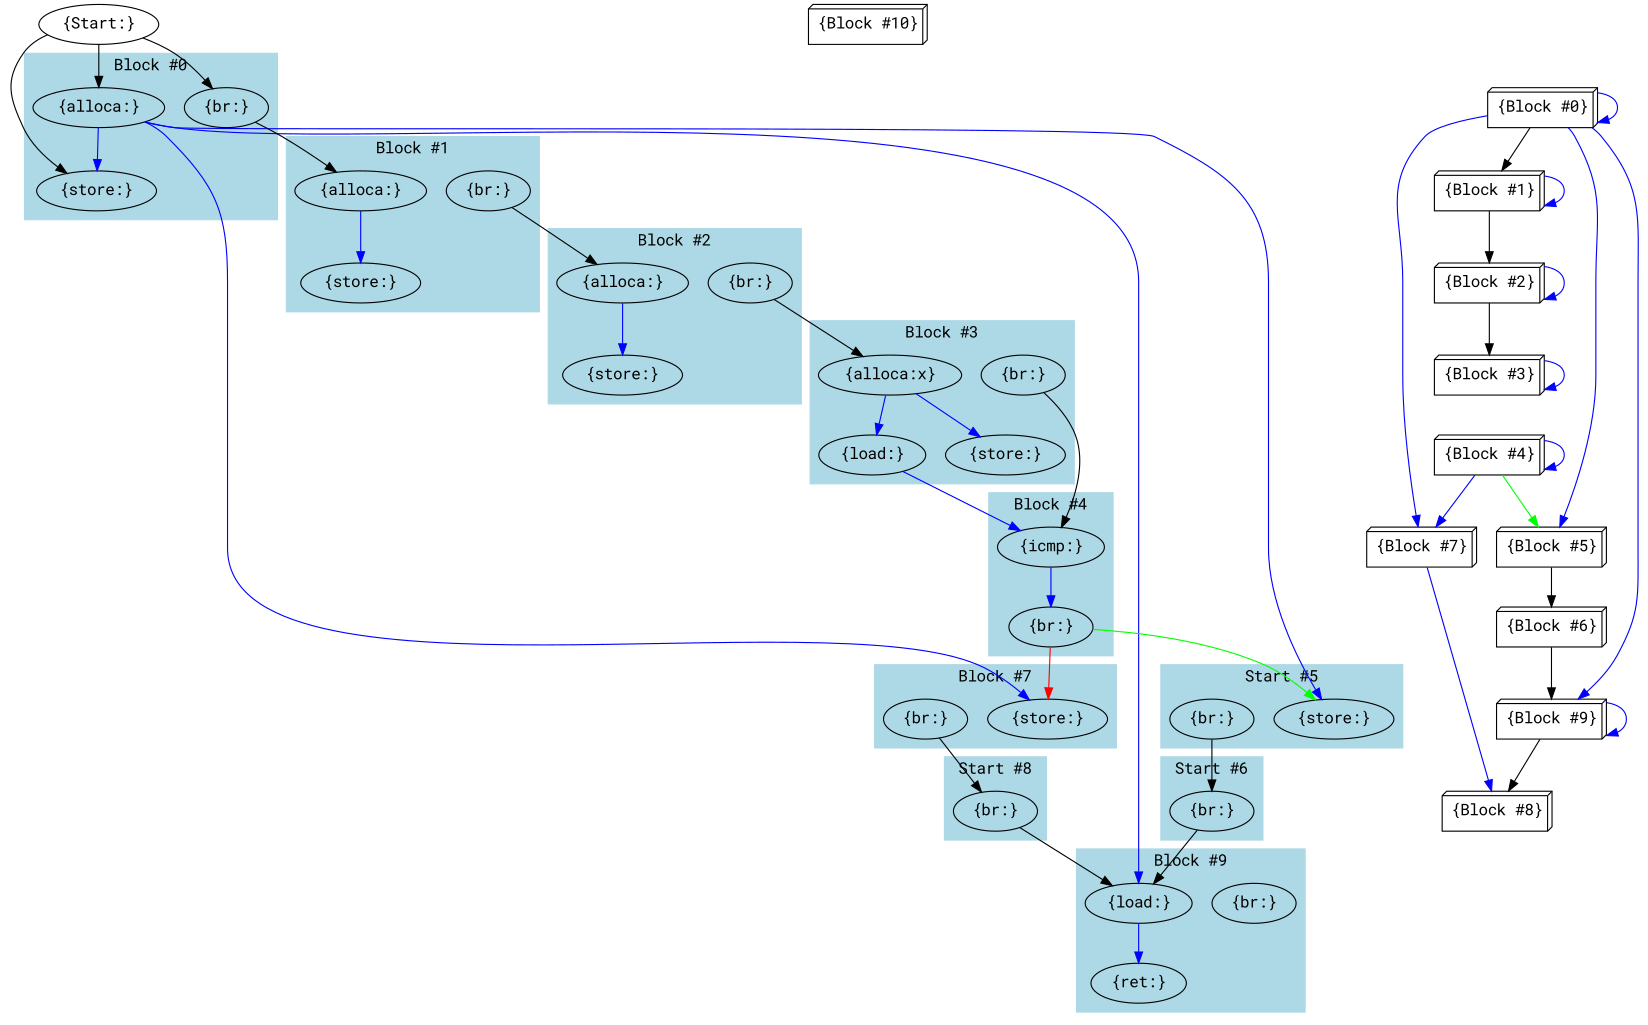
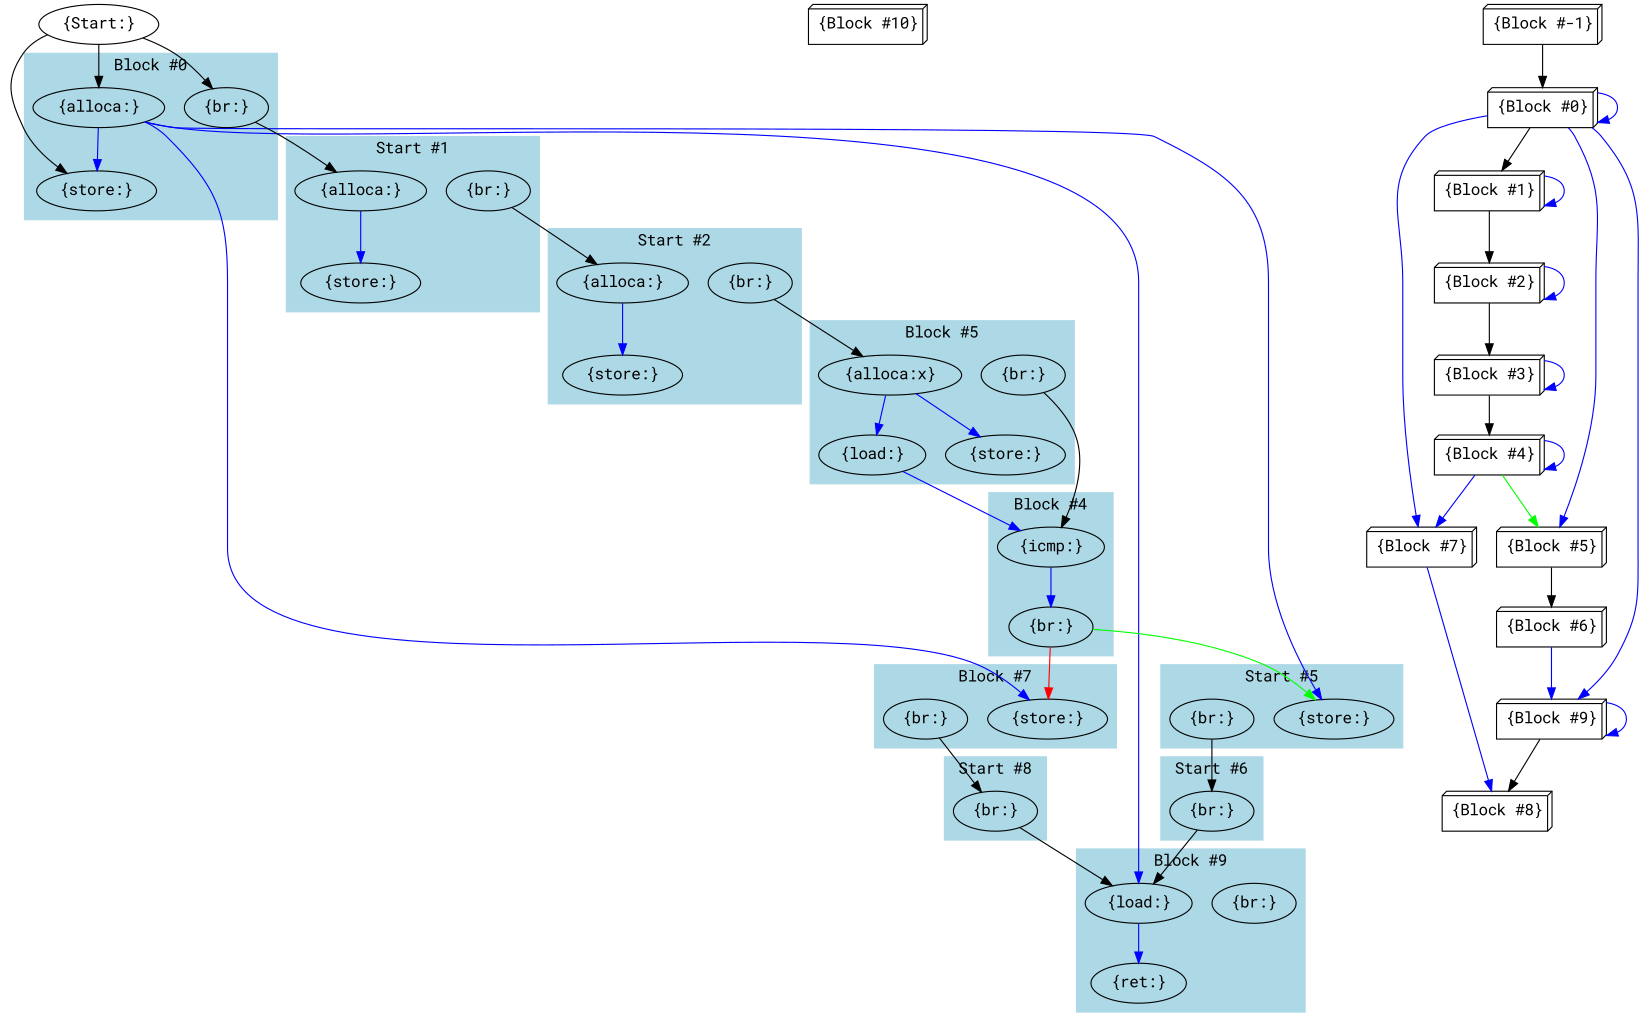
none -> (1543, 24)
(413, 149) -> (413, 149)
(675, 241) -> (675, 241)
(942, 333) -> (942, 333)
none -> (1489, 410)
(1552, 667) -> (1552, 667)
